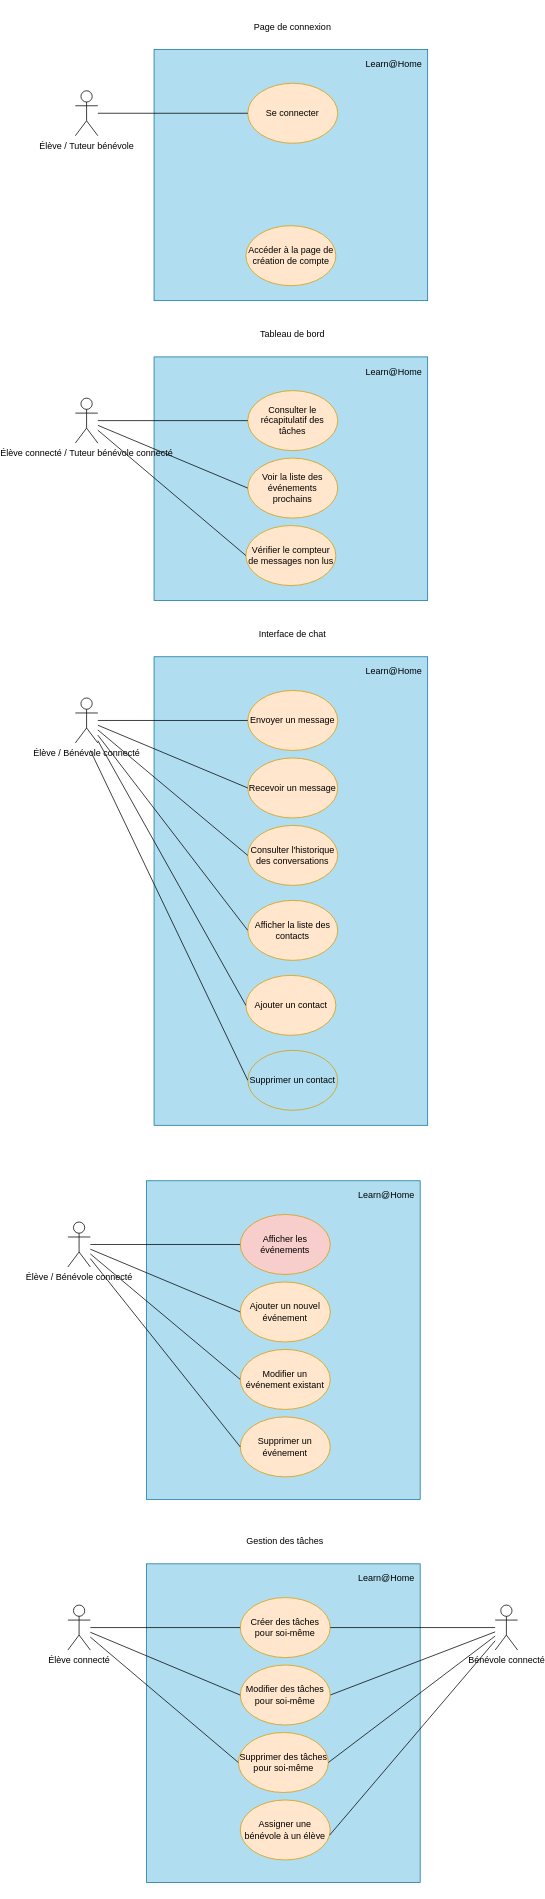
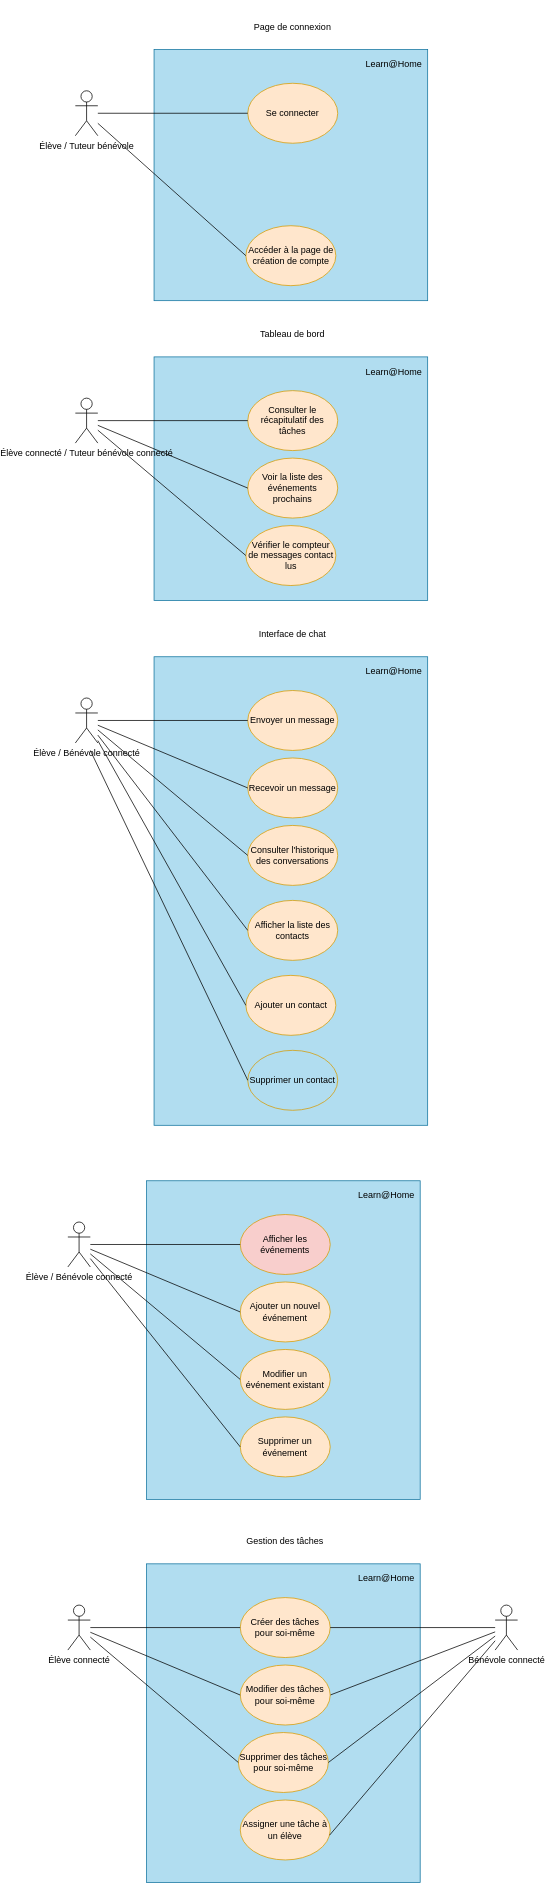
none -> (172, 189)
(291, 555) -> (291, 555)
(285, 1830) -> (285, 1830)
